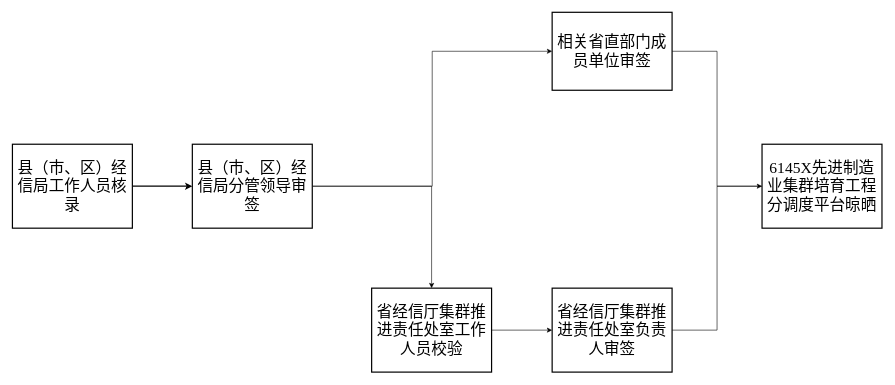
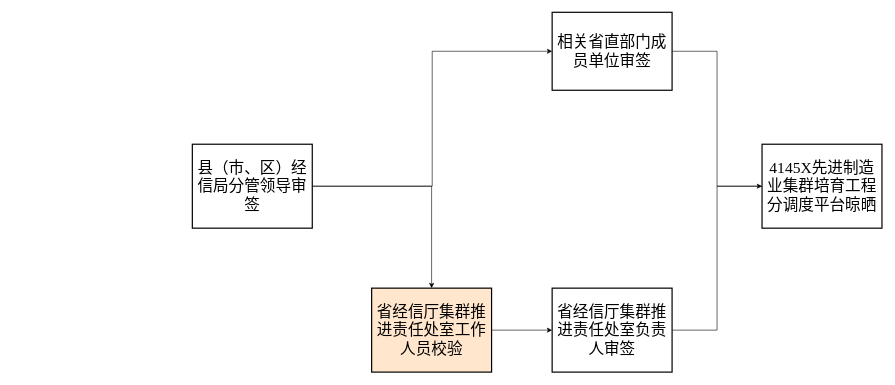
(72, 186) -> none
(160, 186) -> none
(822, 186) -> (822, 186)
(432, 330) -> (432, 330)
